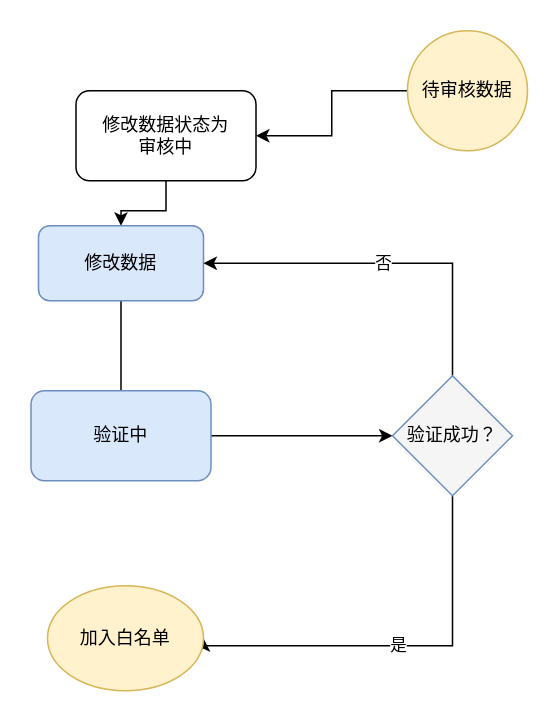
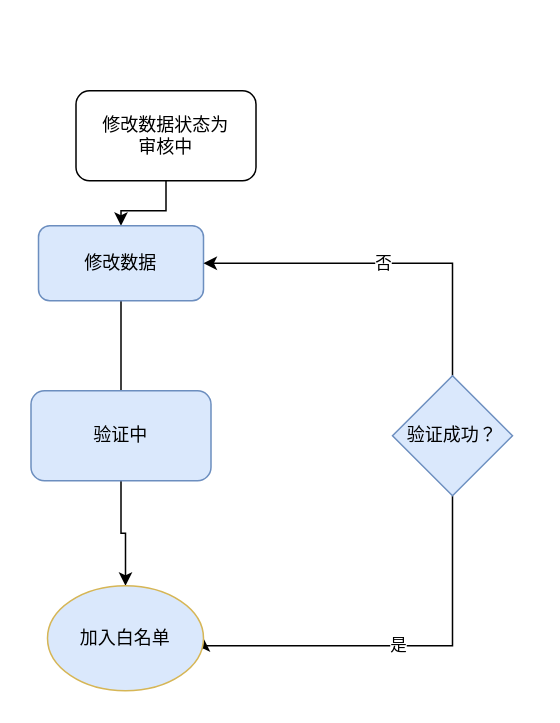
(467, 91) -> none
(332, 109) -> none
(296, 436) -> (121, 530)
(452, 436) -> (452, 436)
(125, 638) -> (125, 638)
